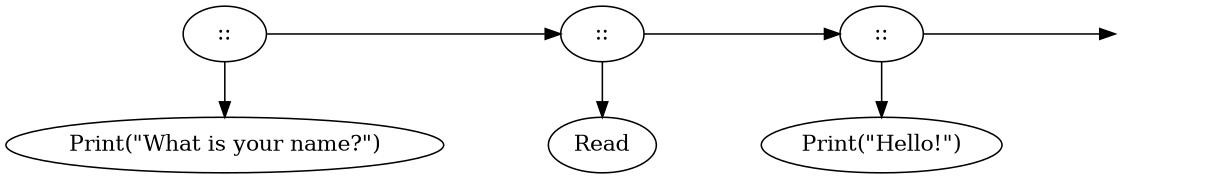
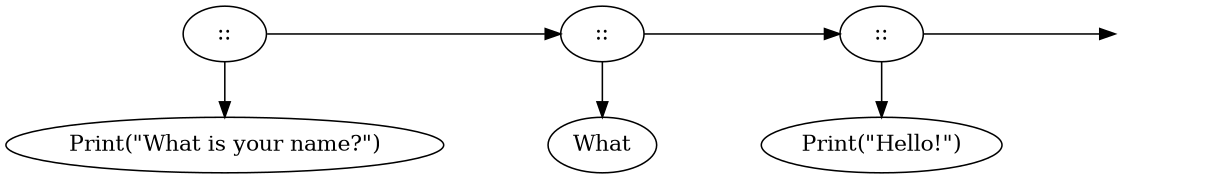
(602, 145) -> (602, 145)
